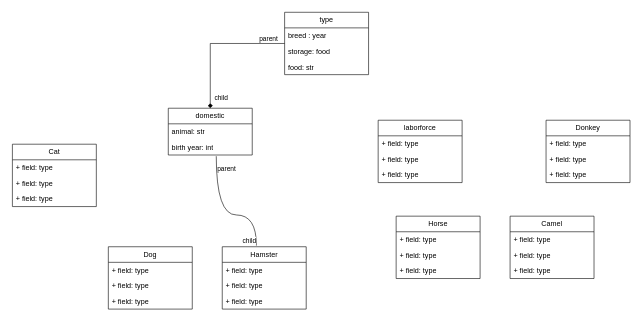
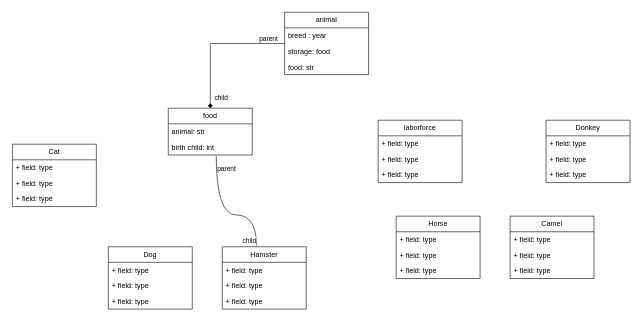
(327, 20) -> (327, 20)
(210, 116) -> (210, 116)
(197, 148) -> (198, 148)
